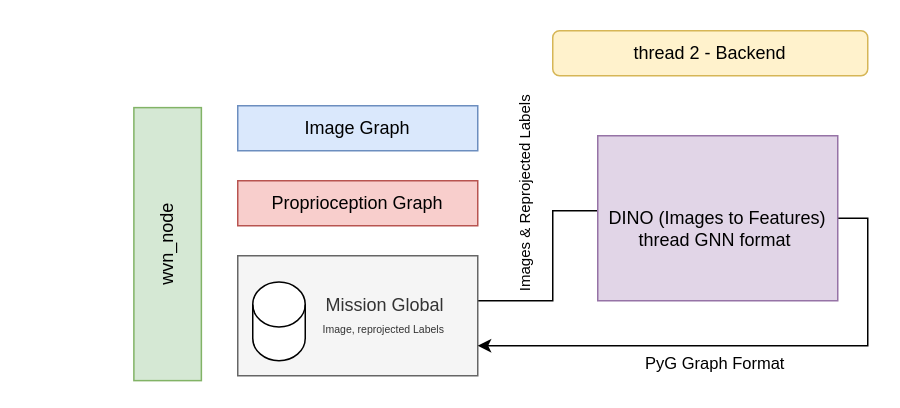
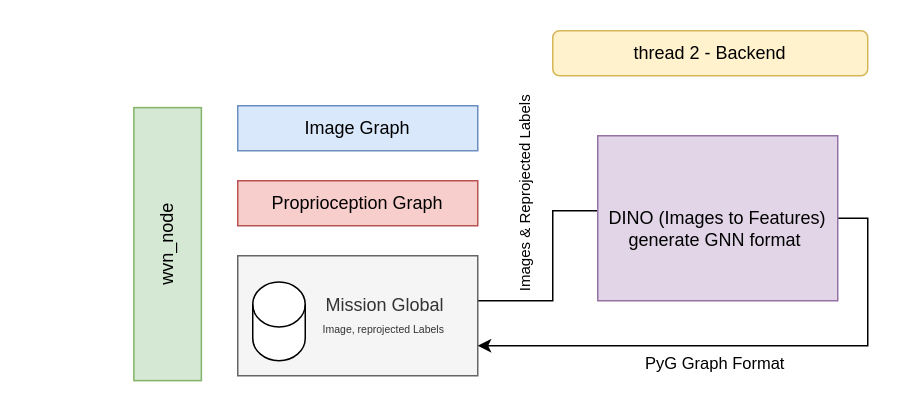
(718, 218) -> (718, 218)
